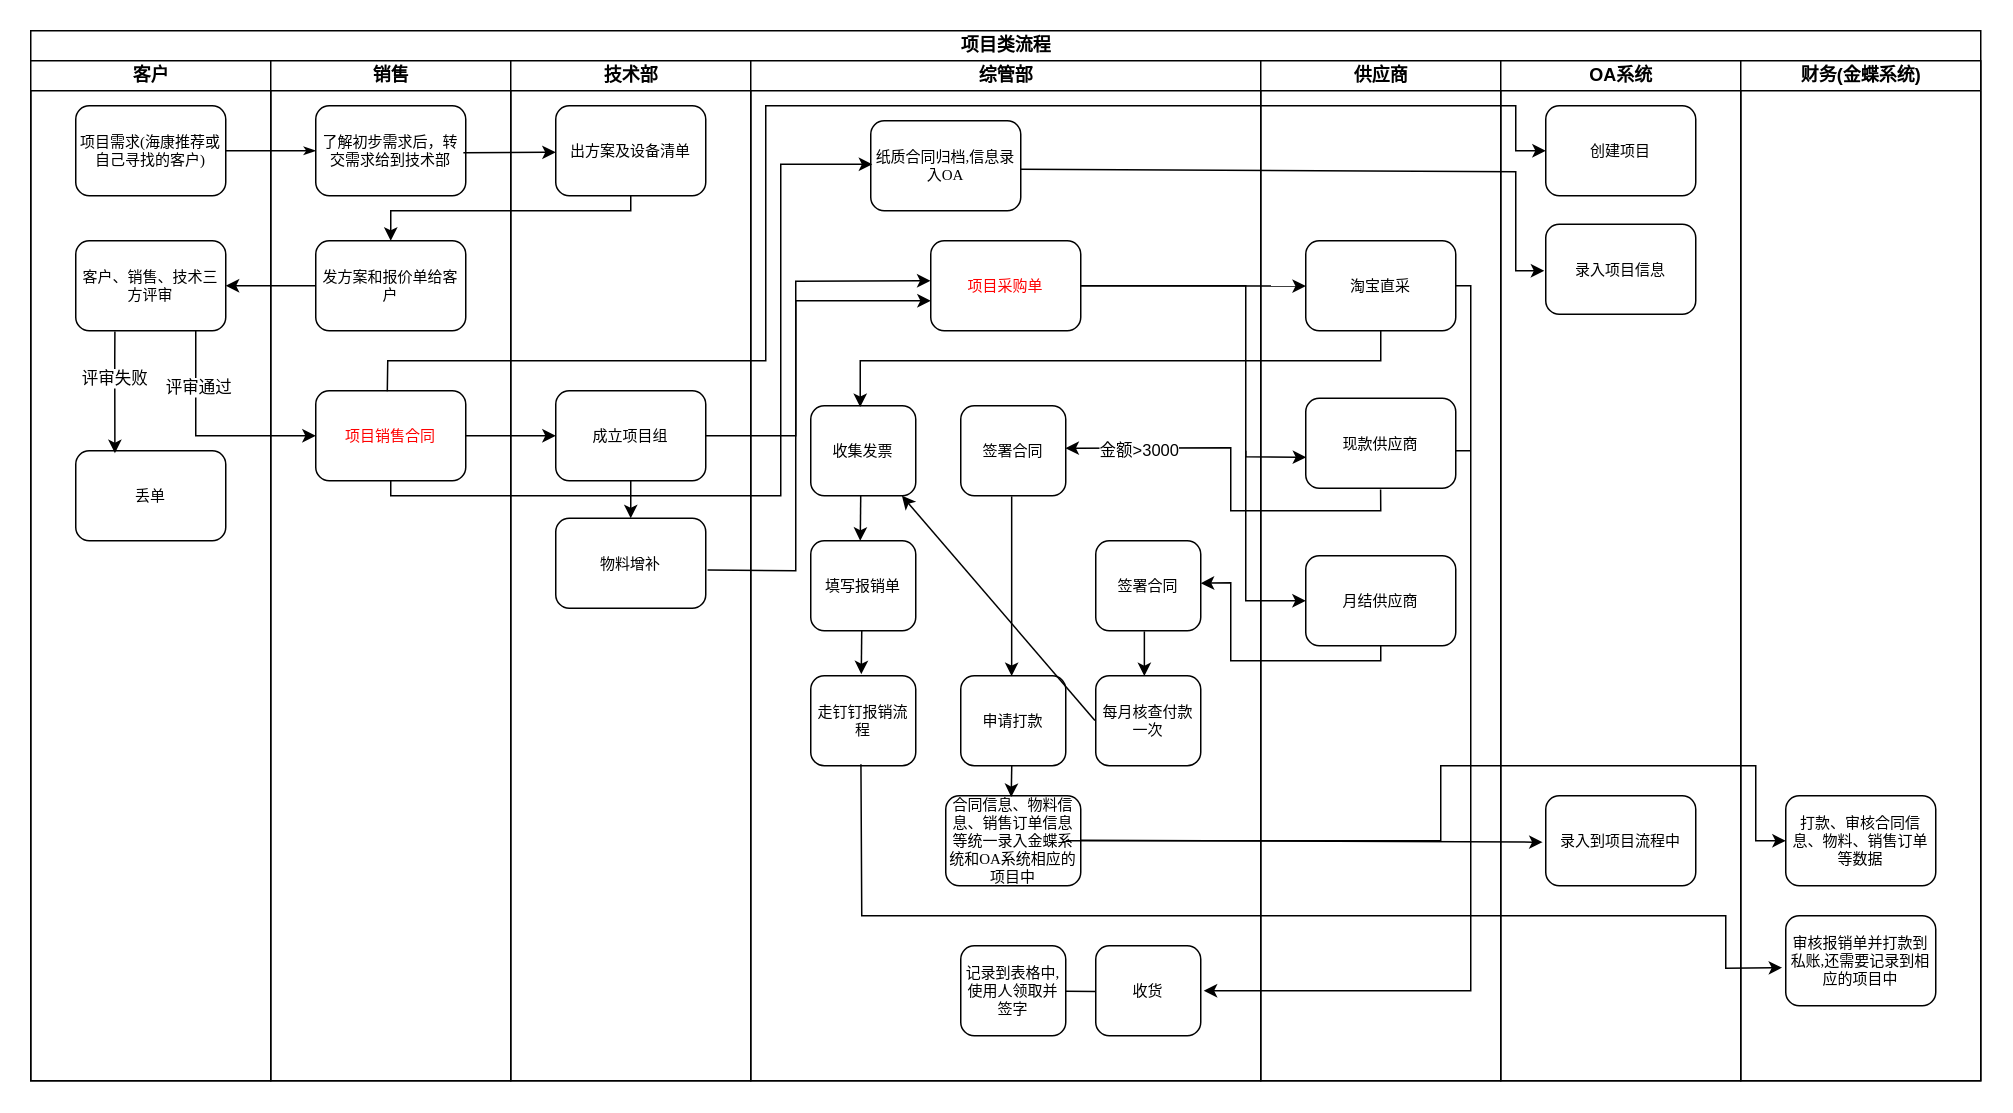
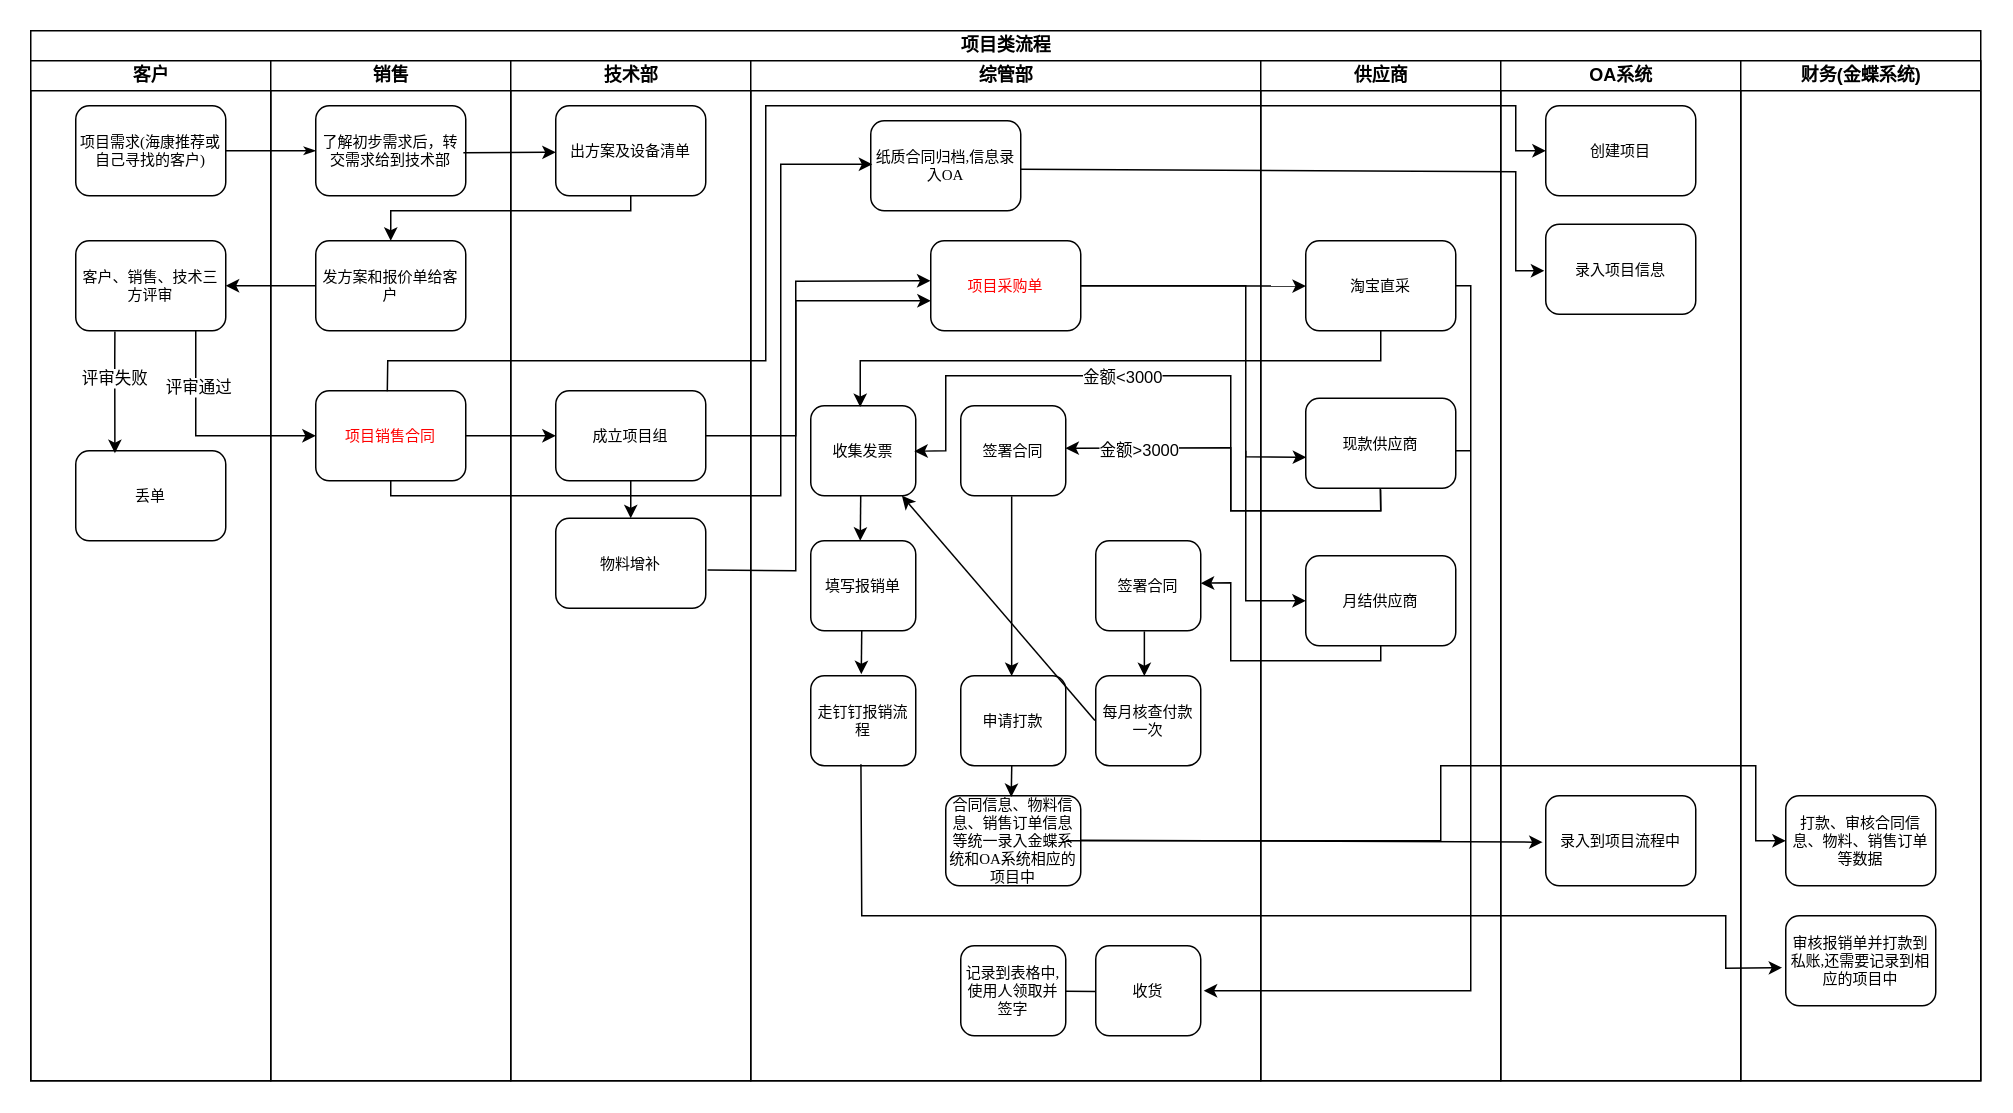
none -> (1076, 376)
